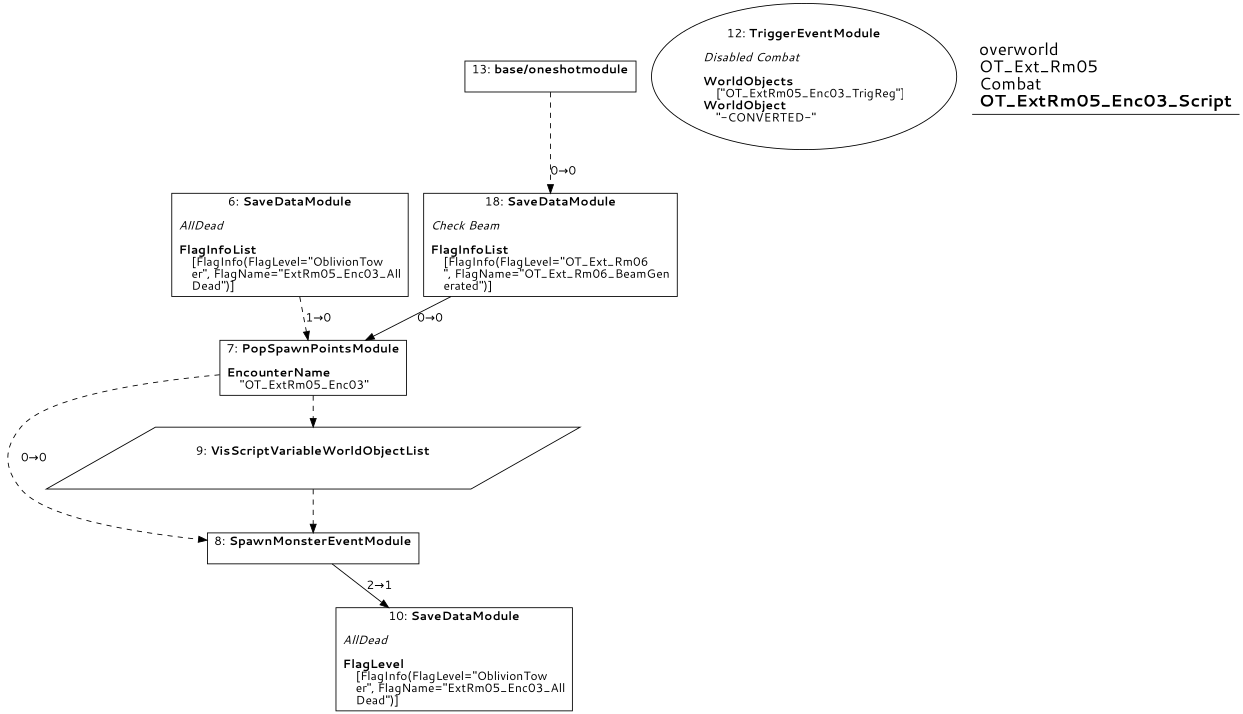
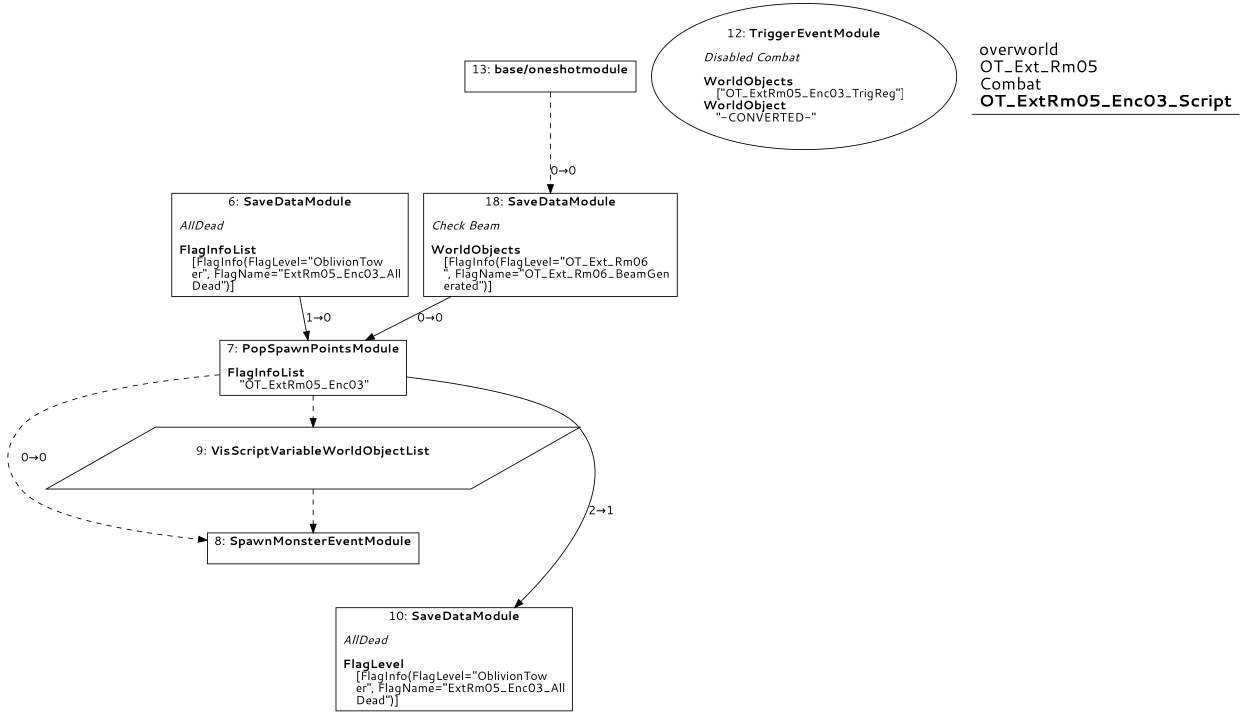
(470, 250) -> (476, 250)
(303, 314) -> (303, 314)
(279, 373) -> (266, 373)
(357, 583) -> (584, 435)
